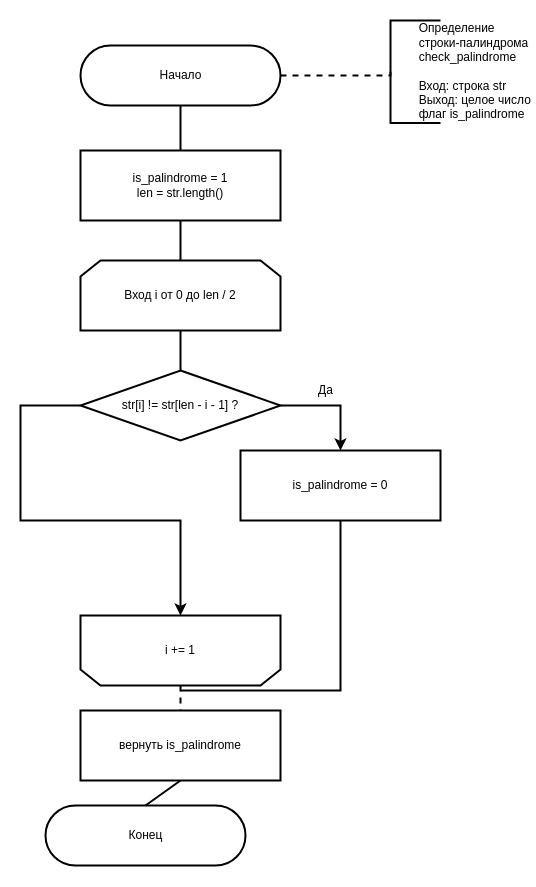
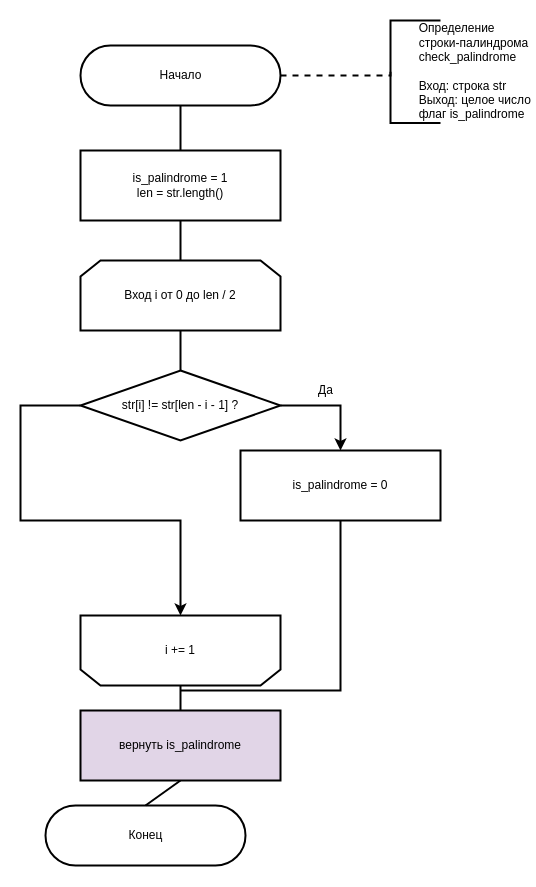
(181, 702) -> (181, 702)
(181, 746) -> (181, 746)
